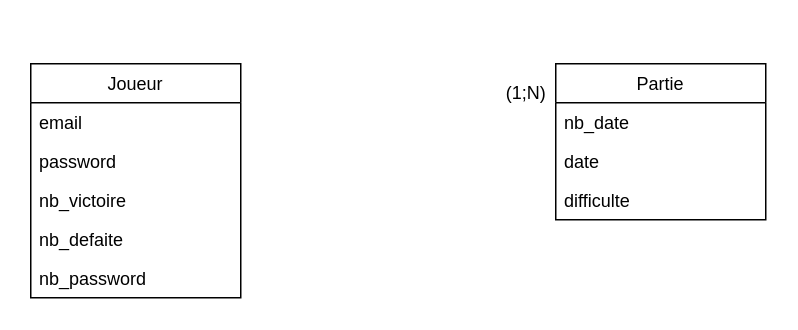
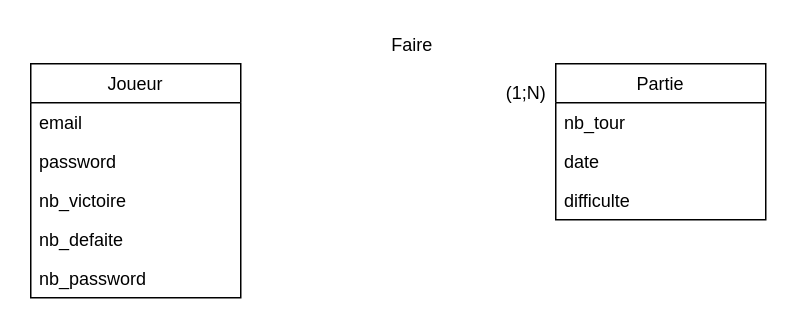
none -> (412, 46)
(599, 123) -> (599, 123)
